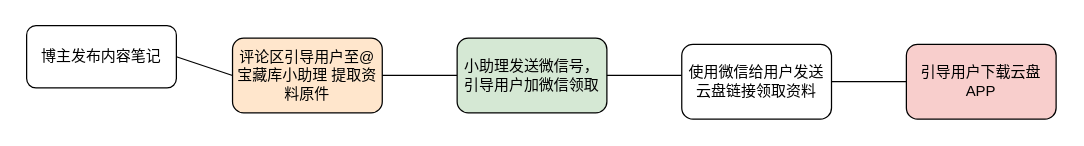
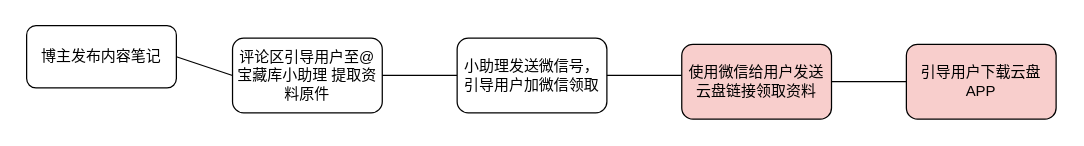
(307, 76) -> (307, 76)
(532, 76) -> (532, 76)
(757, 82) -> (757, 82)
